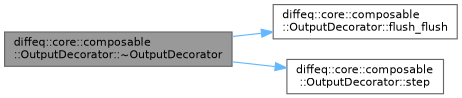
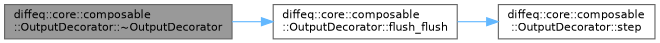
(254, 64) -> (472, 22)
